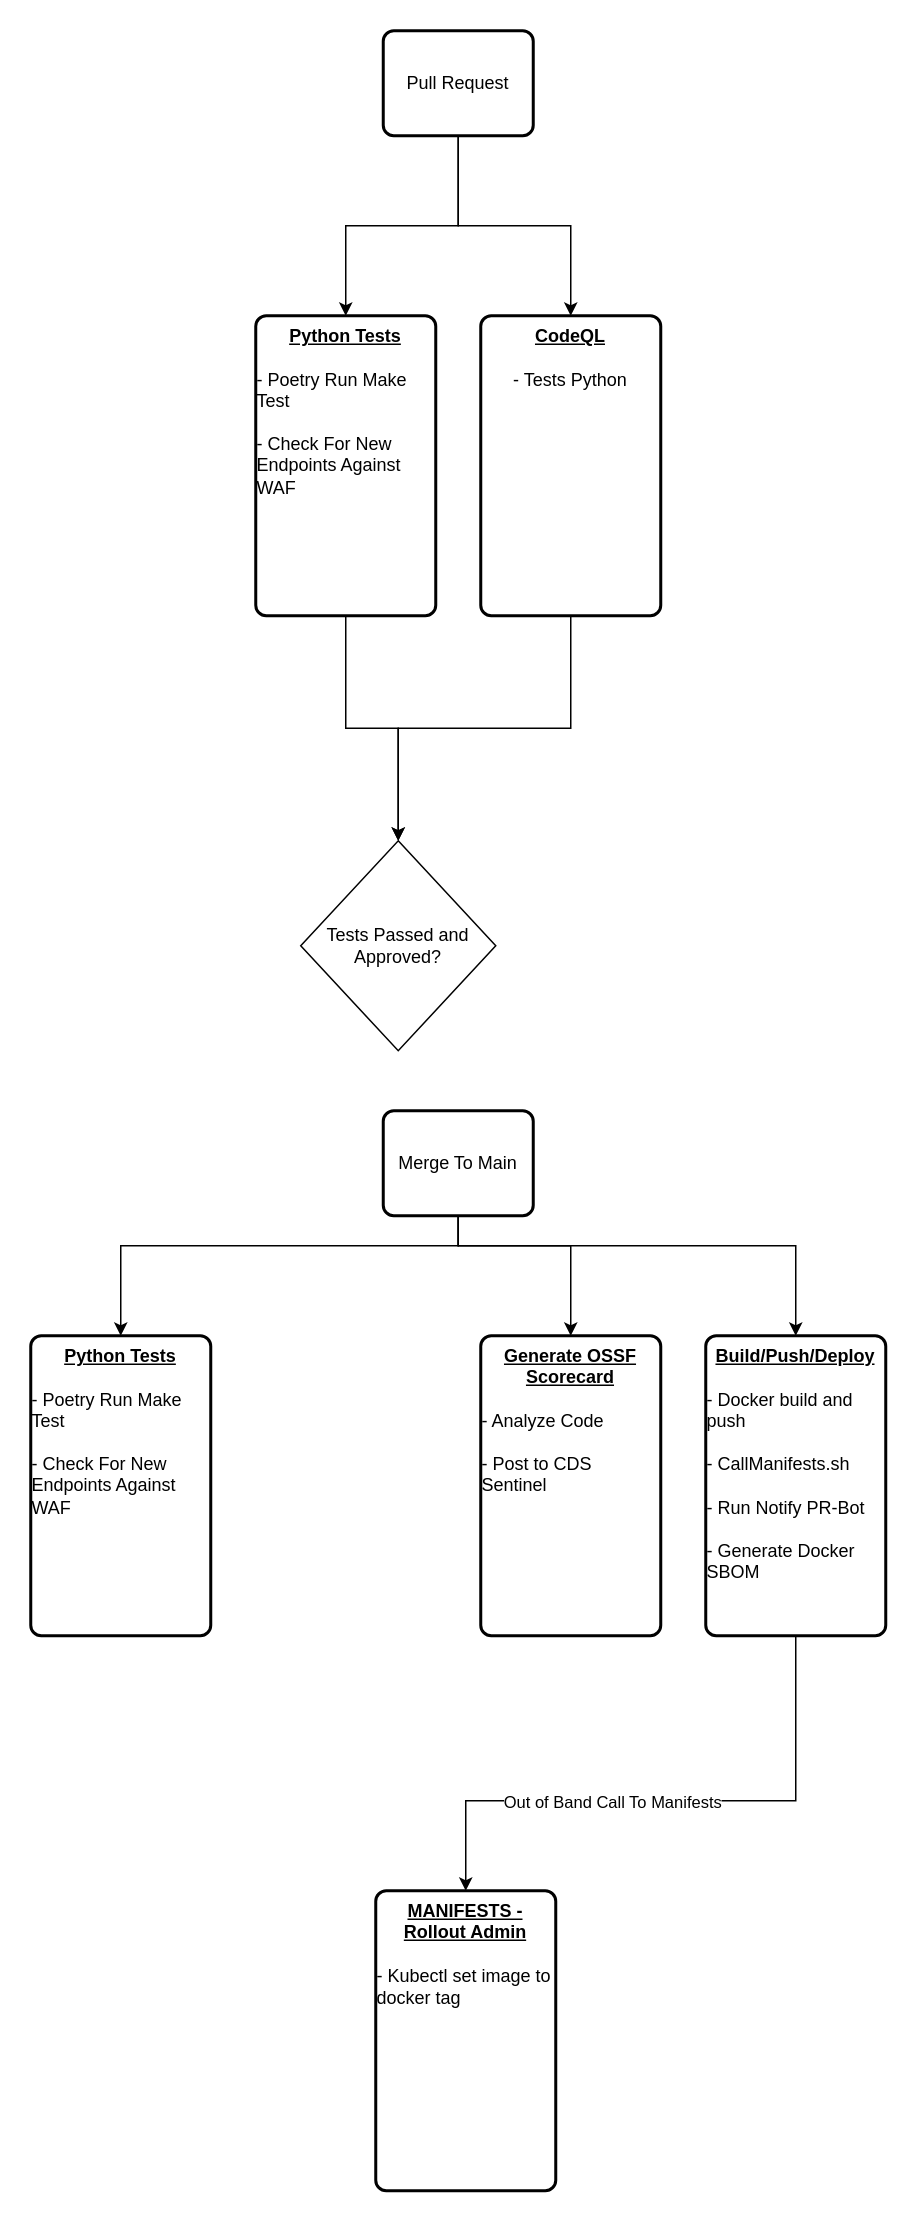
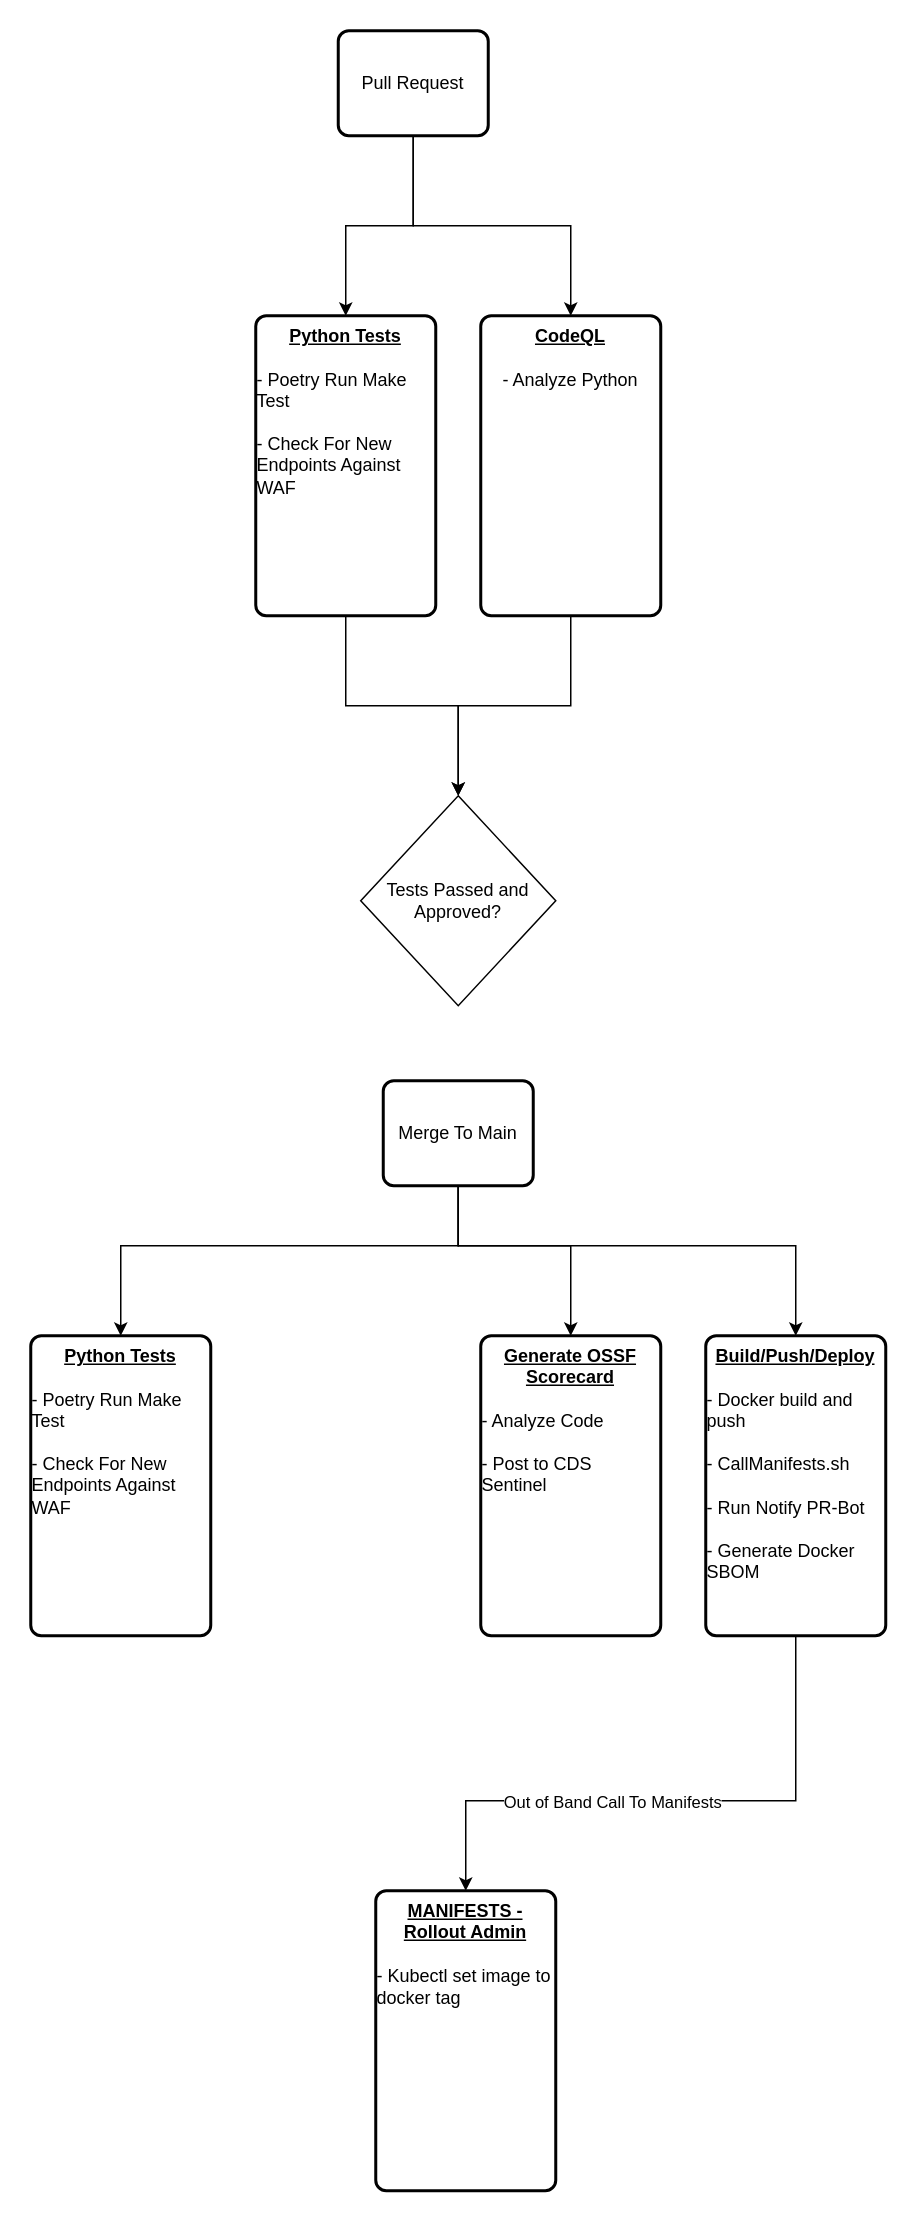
(458, 83) -> (413, 83)
(571, 348) -> (571, 348)
(398, 946) -> (458, 901)
(458, 1163) -> (458, 1133)
